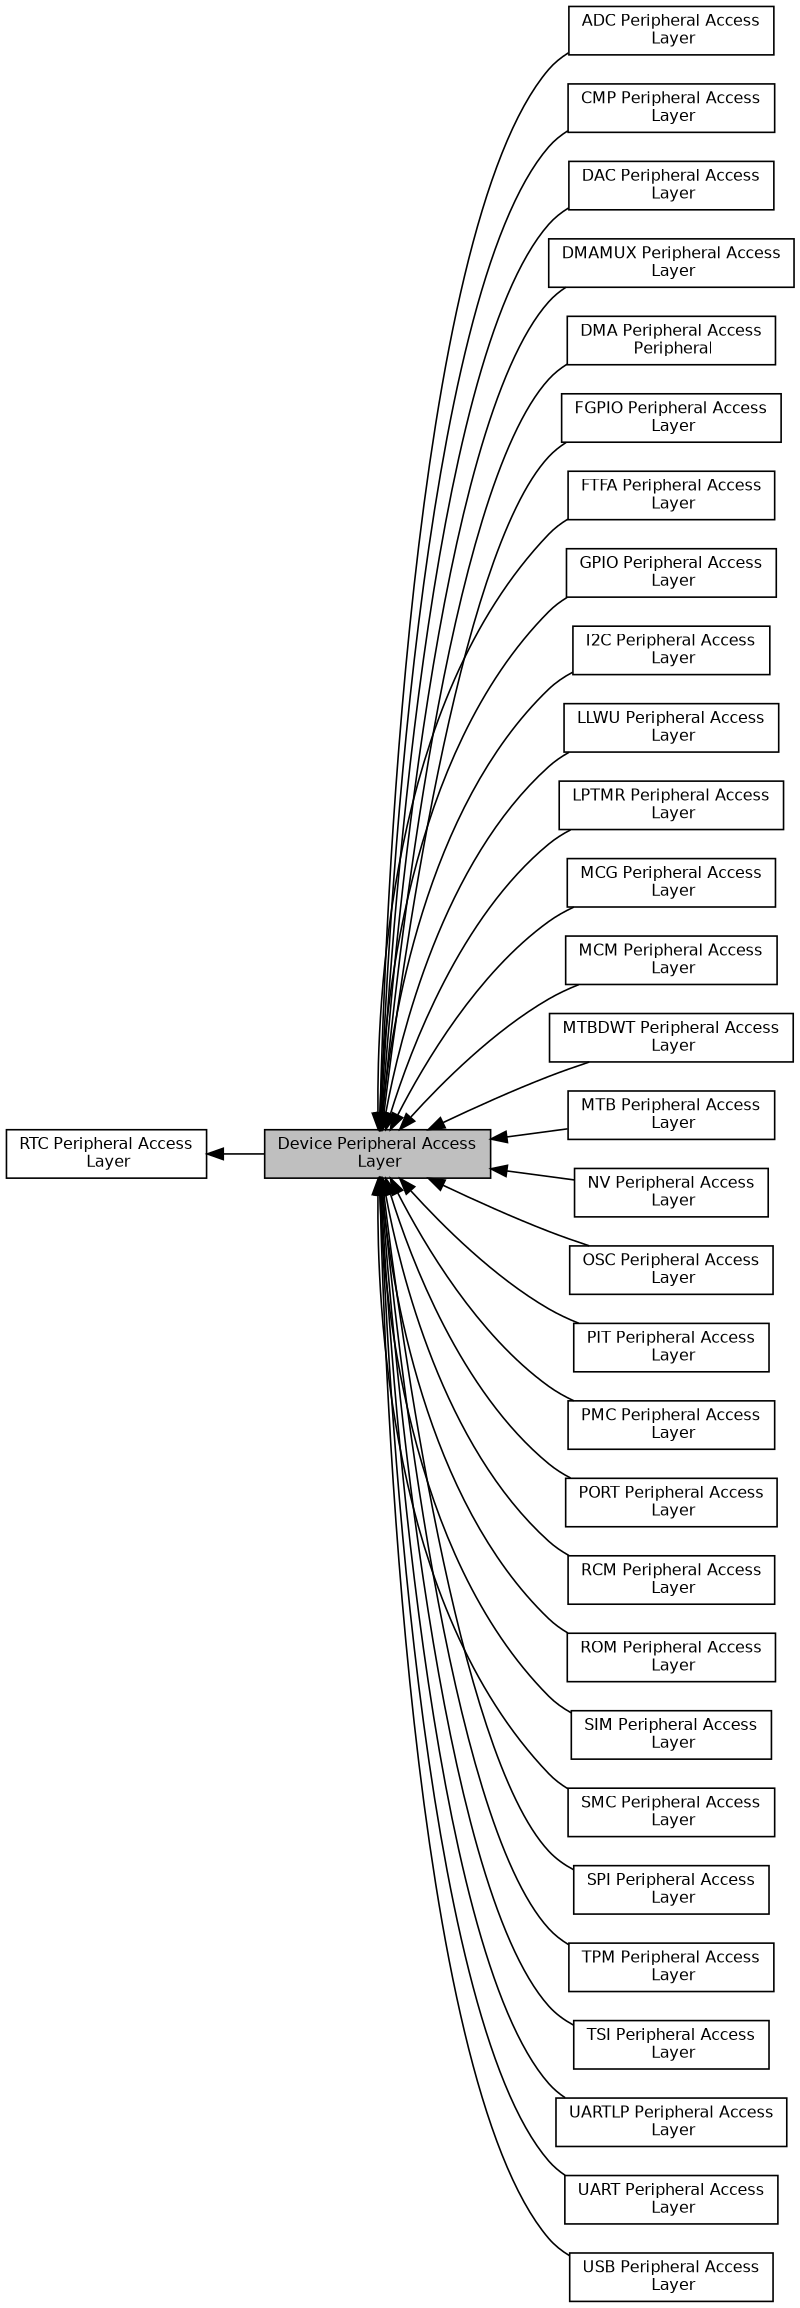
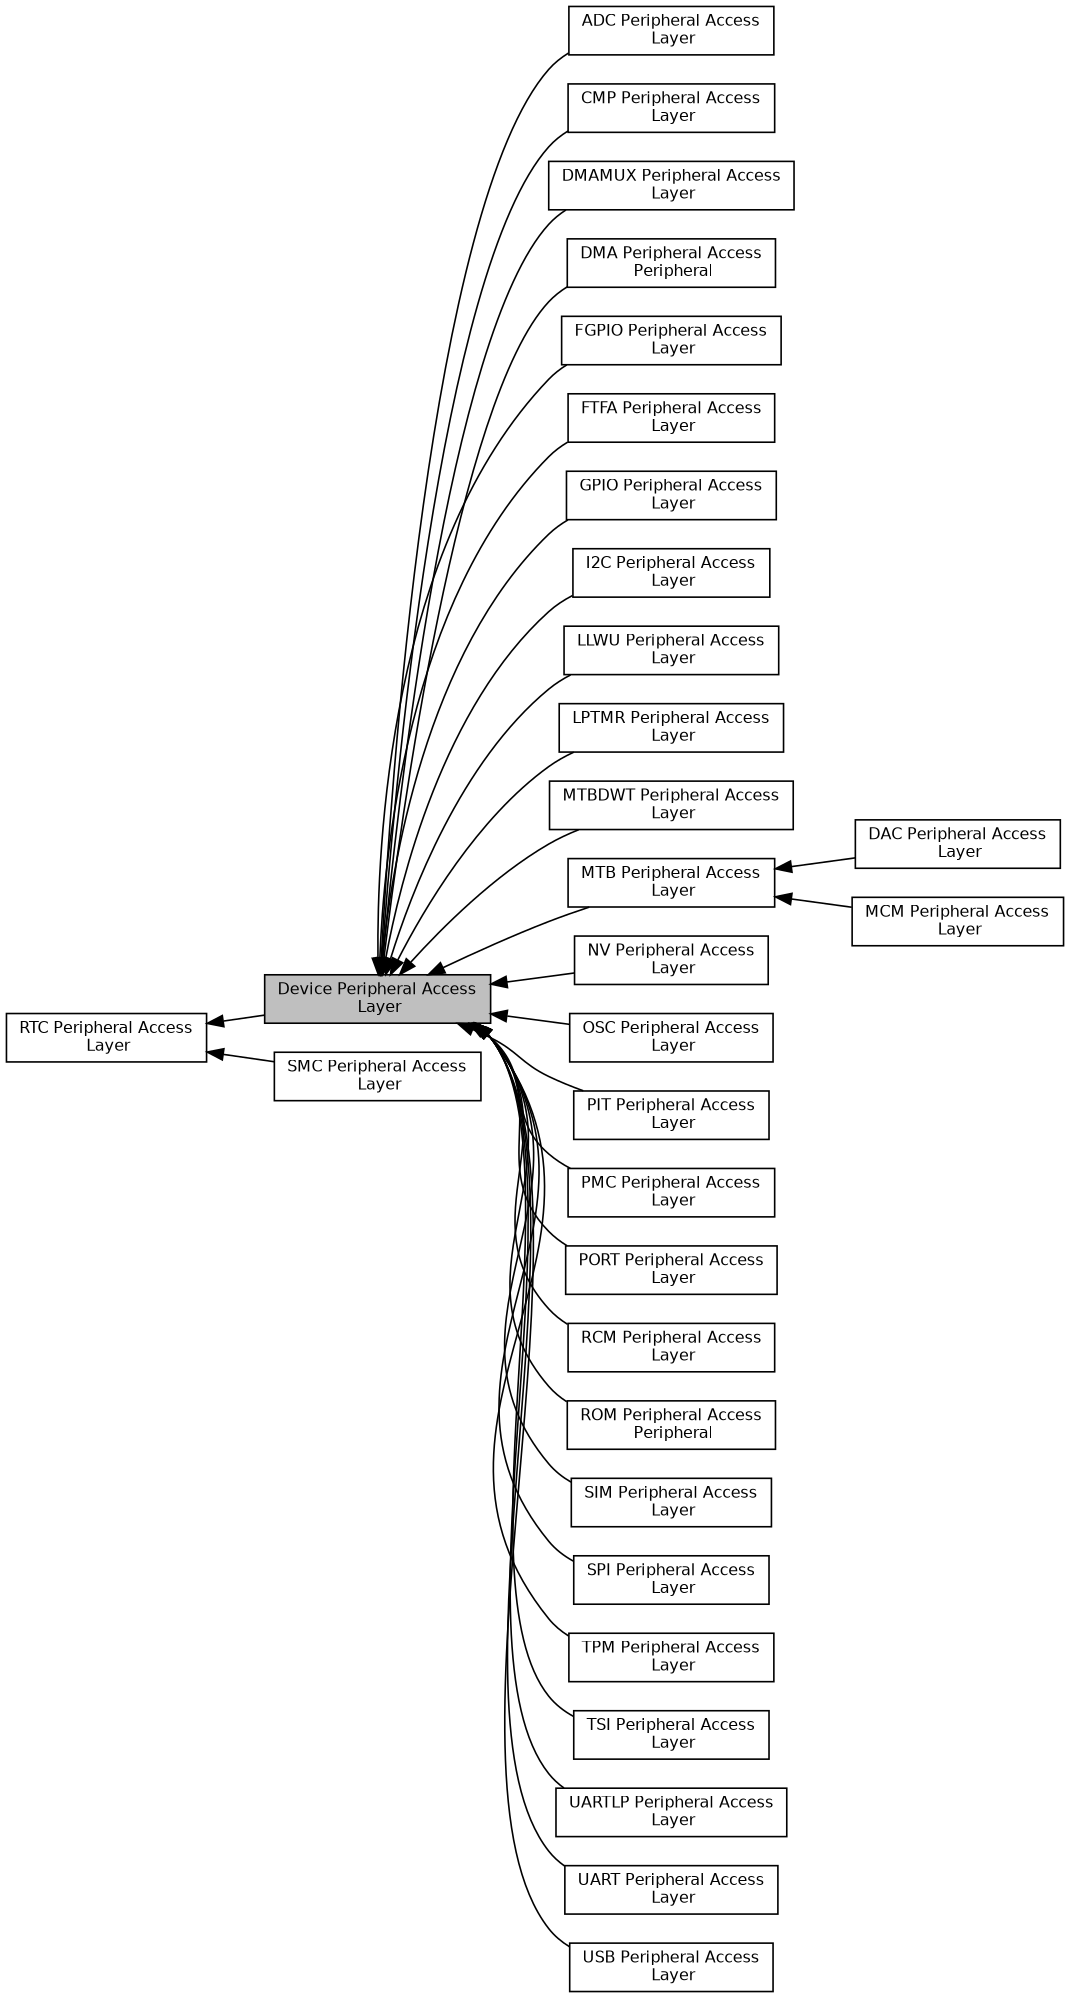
(429, 623) -> (823, 862)
(671, 883) -> none
(488, 1042) -> (822, 903)
(416, 1513) -> (249, 1058)
(671, 1657) -> (671, 1425)
